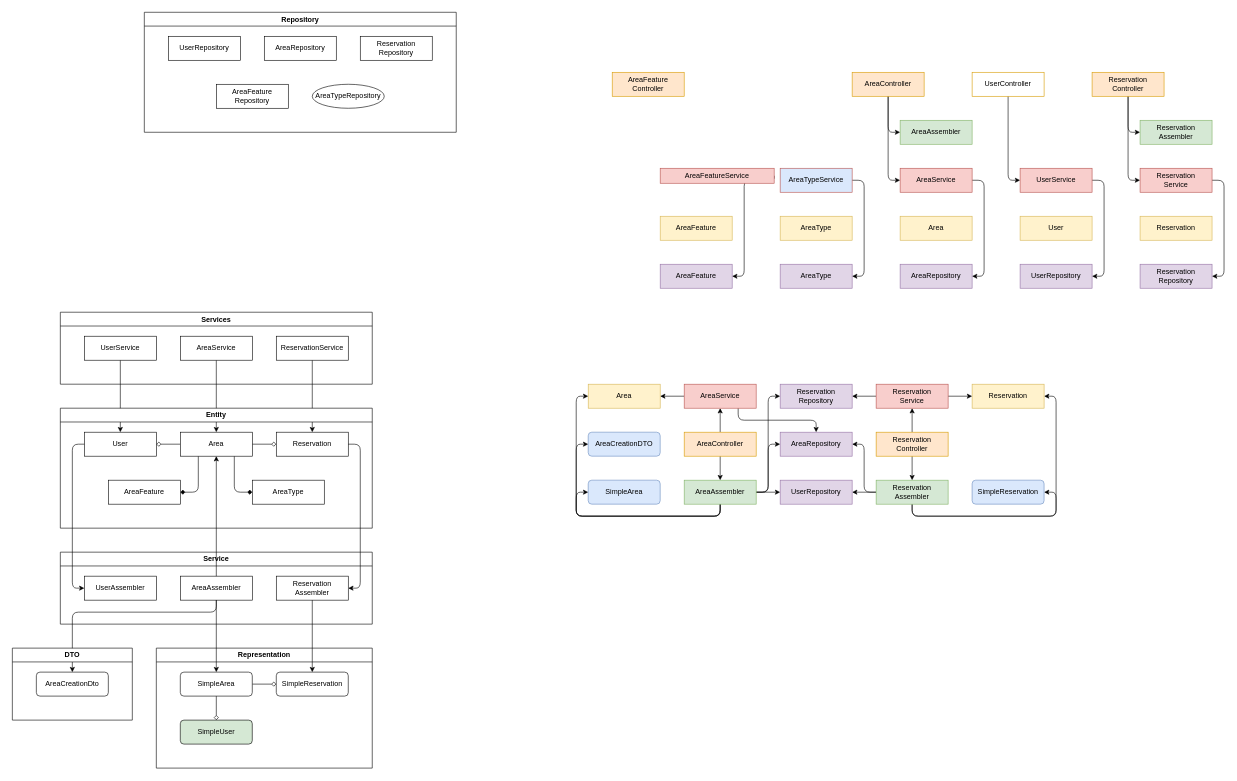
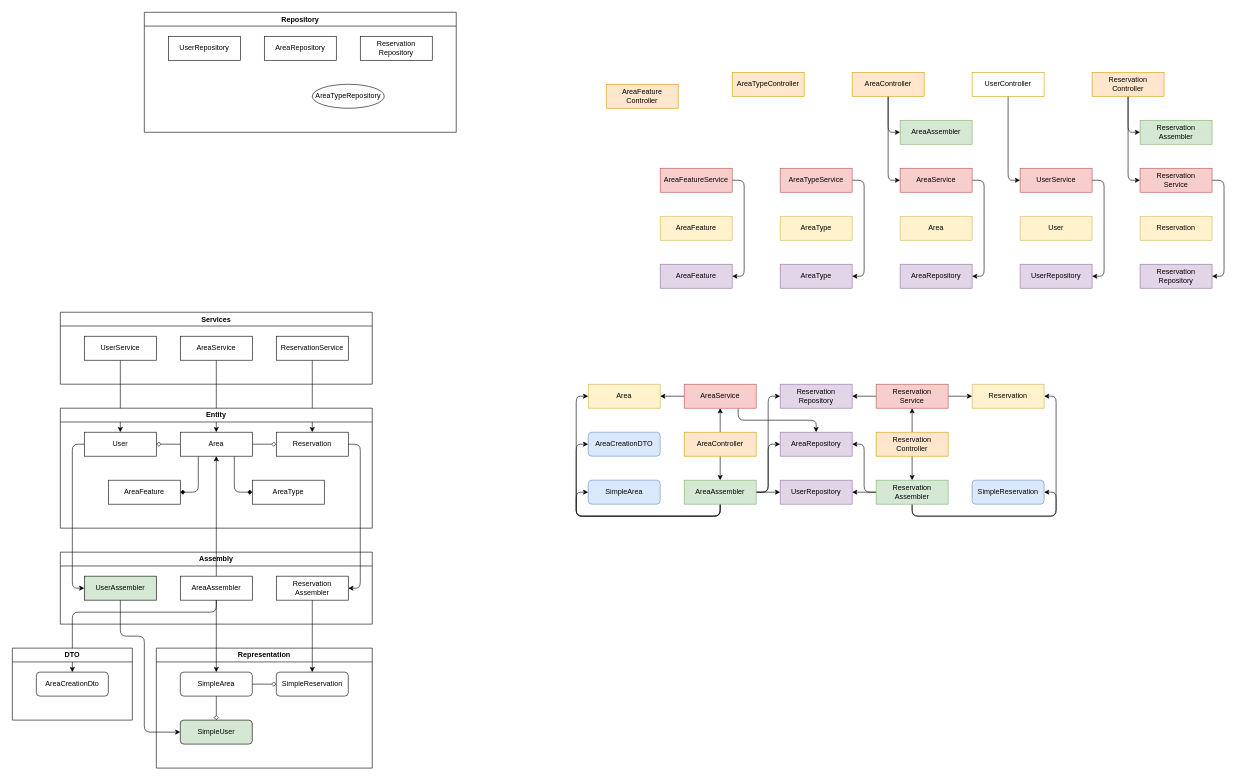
(648, 84) -> (642, 96)
none -> (768, 84)
(252, 96) -> none
(717, 176) -> (696, 180)
(816, 180) -> (816, 180)
(216, 560) -> (216, 560)
(120, 588) -> (120, 588)
none -> (142, 637)
